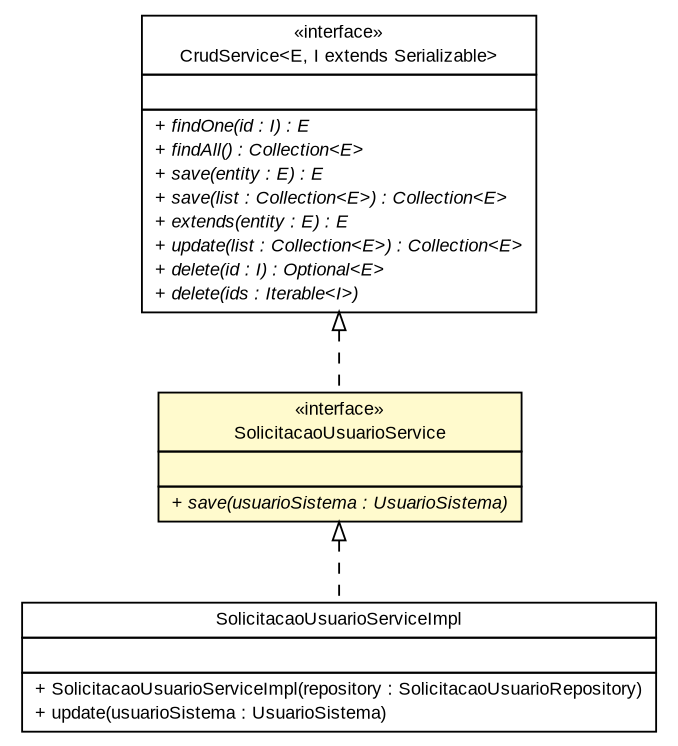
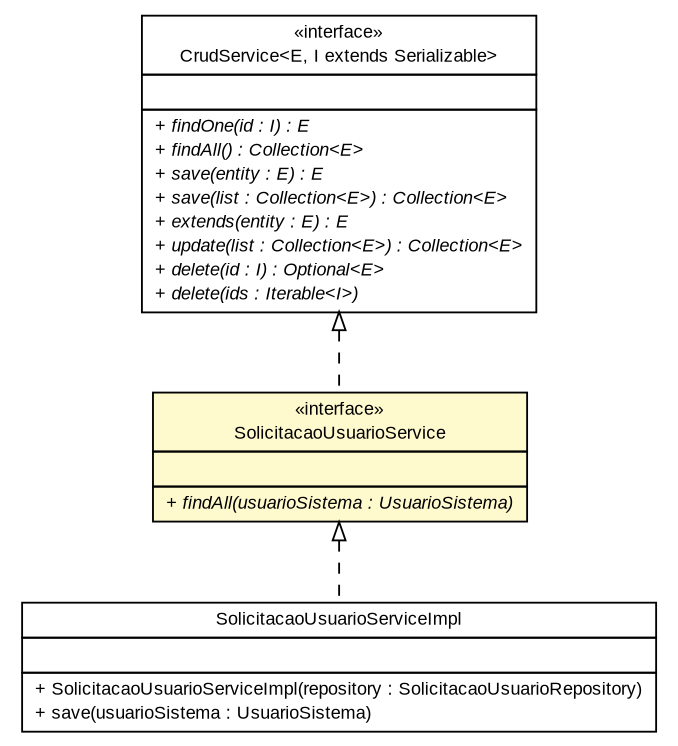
(340, 503) -> (340, 503)
(211, 713) -> (204, 713)
